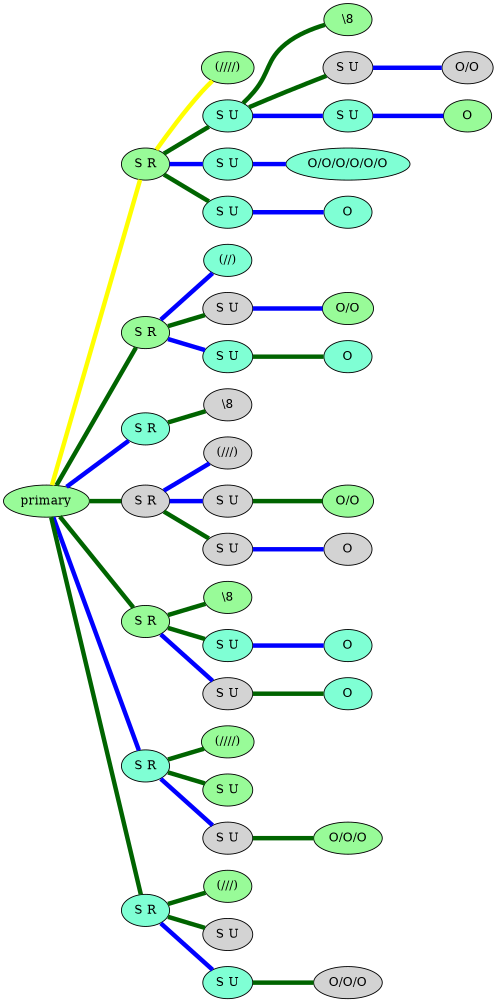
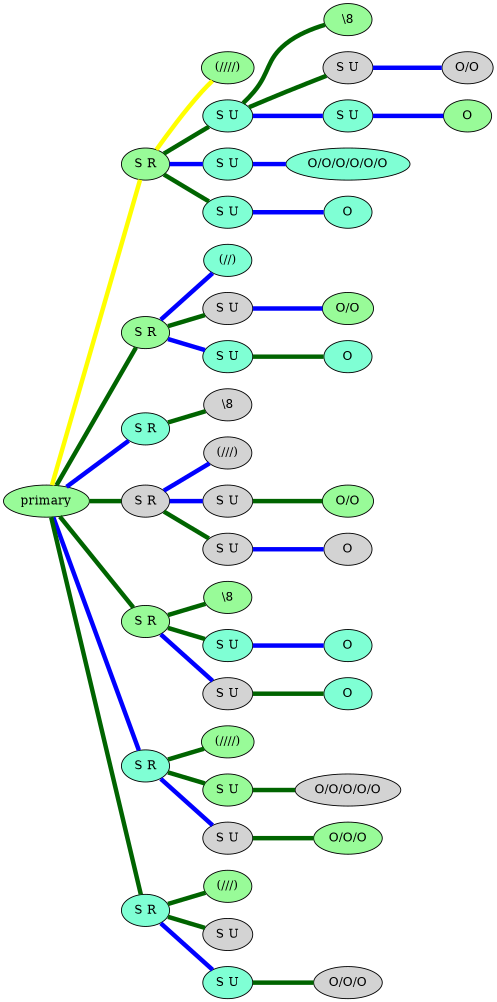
none -> (348, 790)
